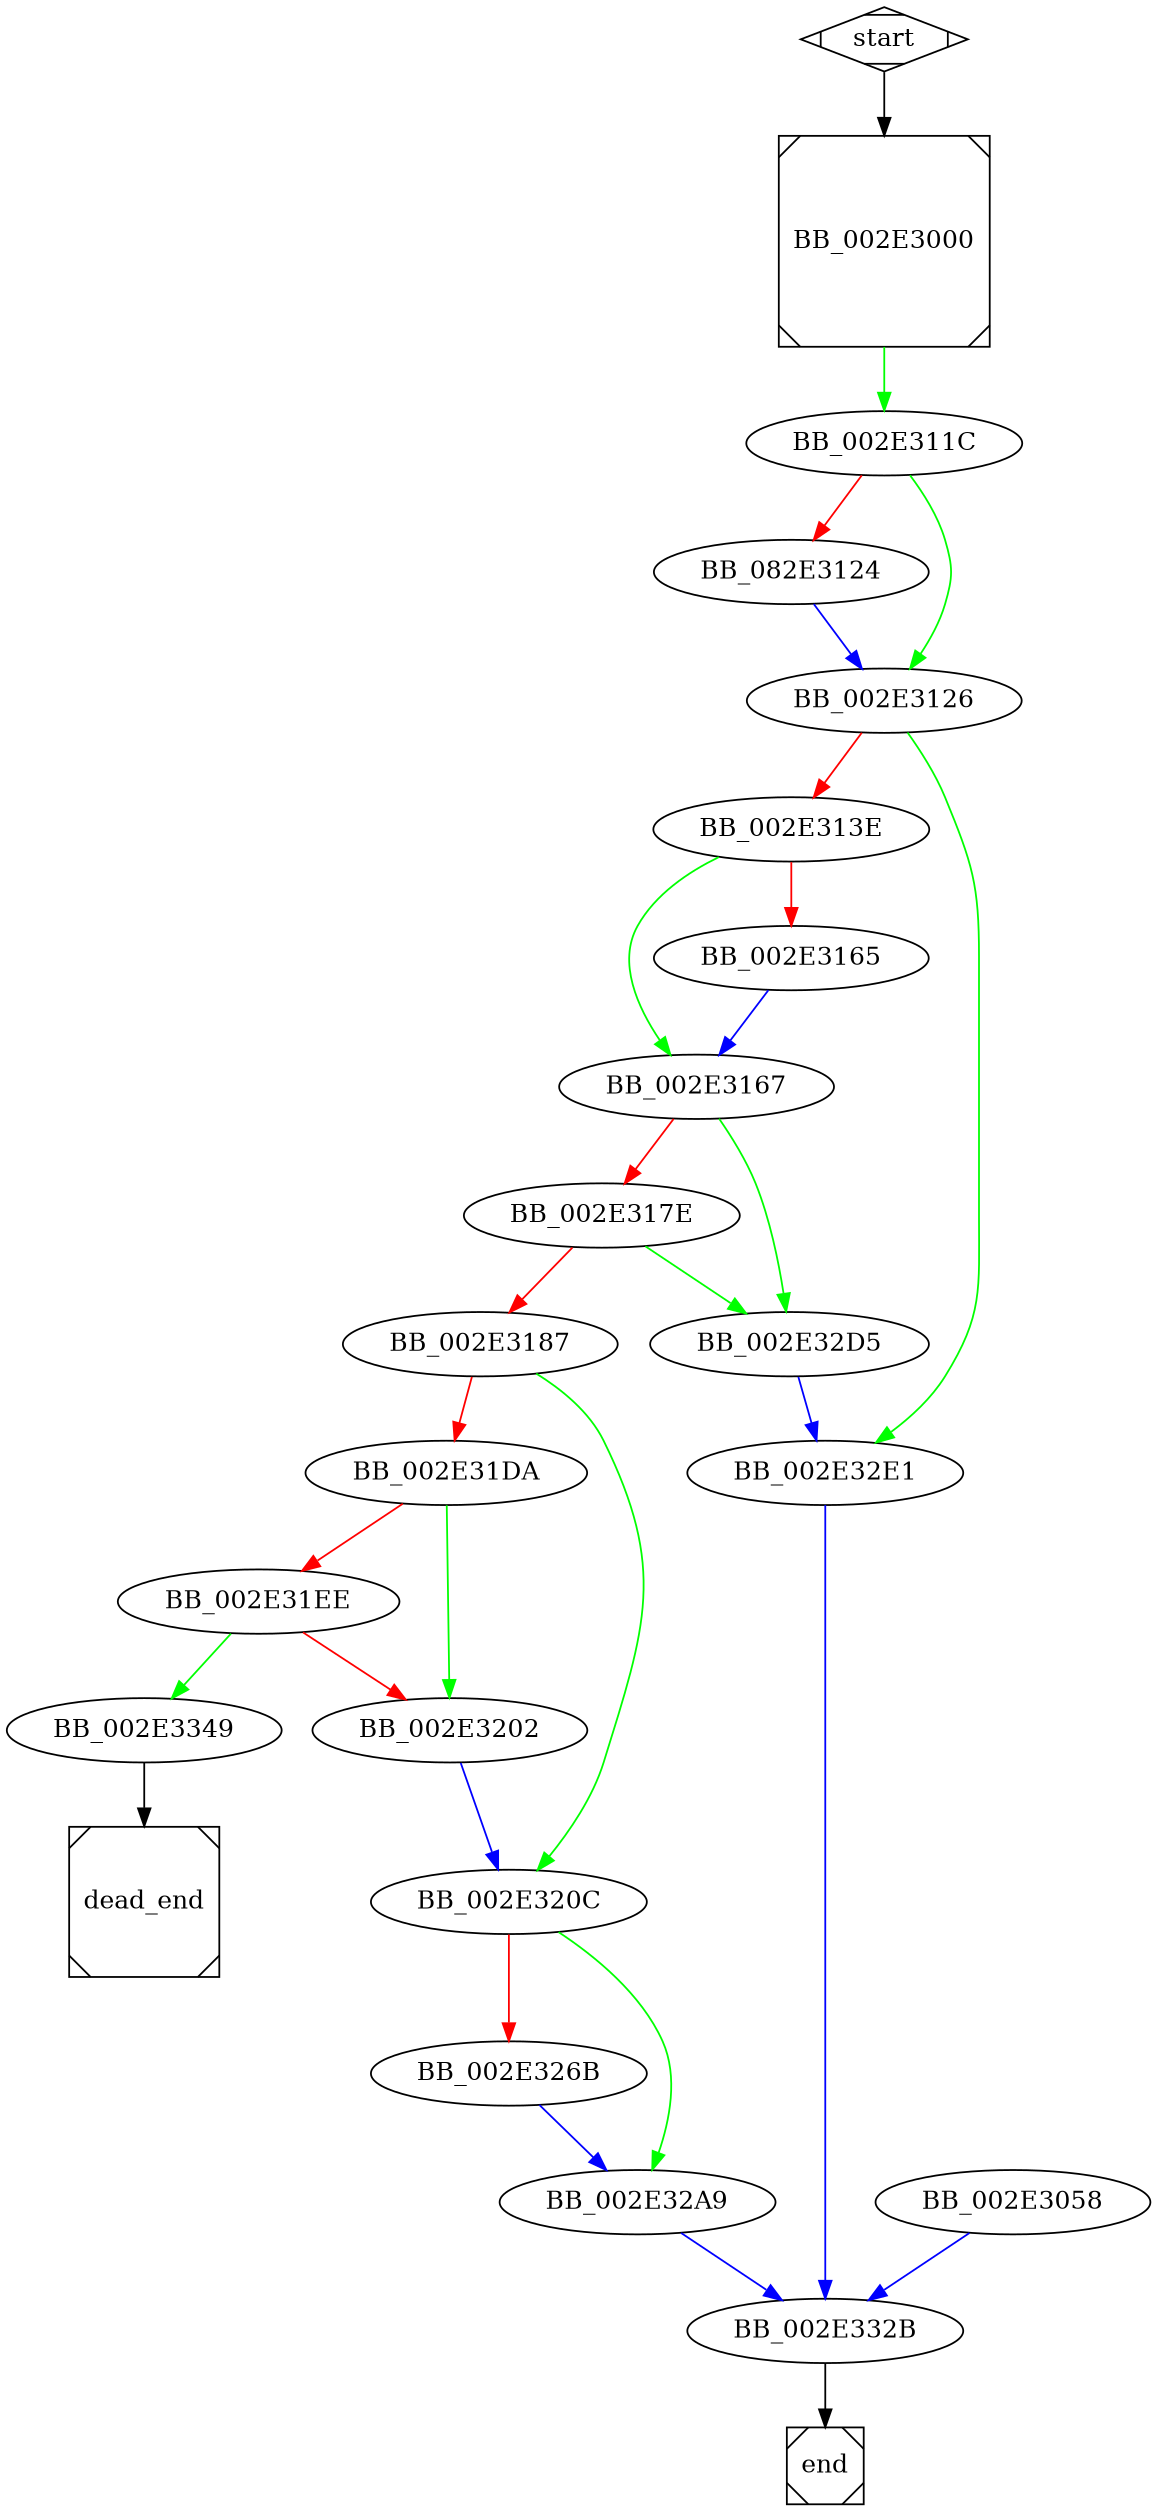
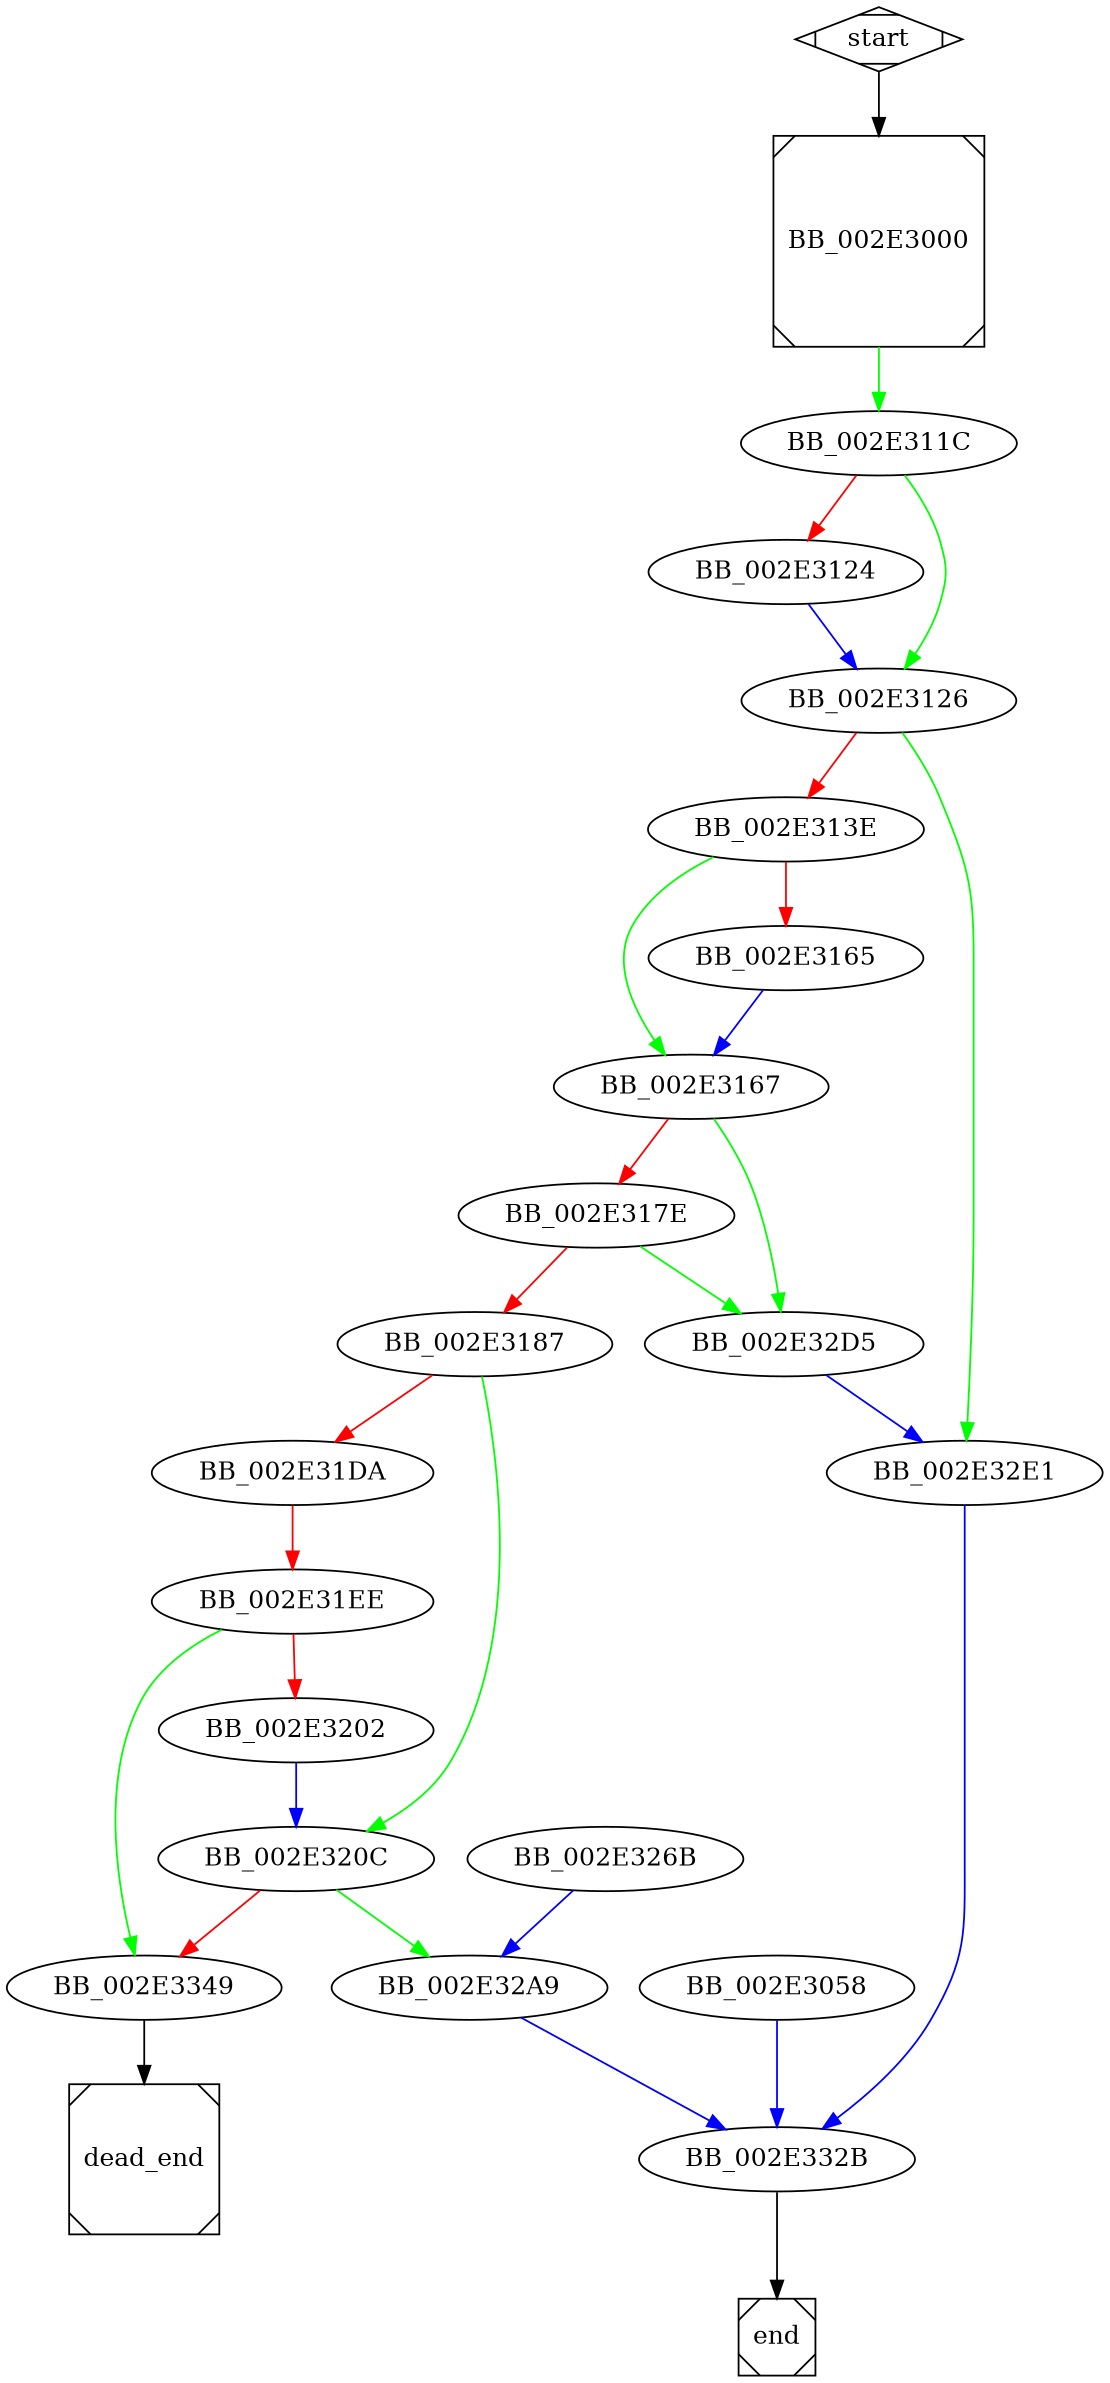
(791, 572) -> (786, 572)
(448, 1592) -> none
(509, 1979) -> (227, 1918)
